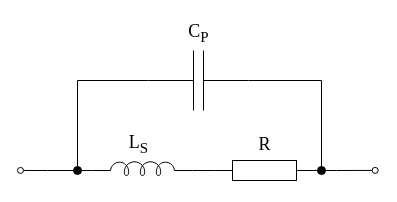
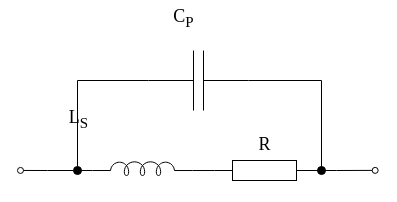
(199, 33) -> (184, 18)
(139, 144) -> (79, 119)
